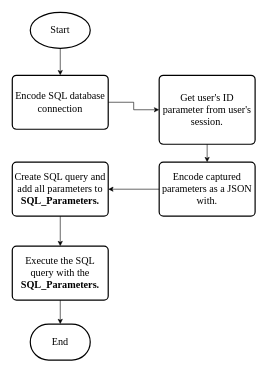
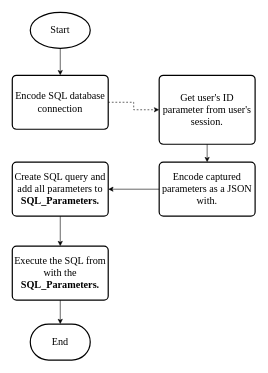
(134, 103) -> (134, 103)
(60, 273) -> (60, 273)
